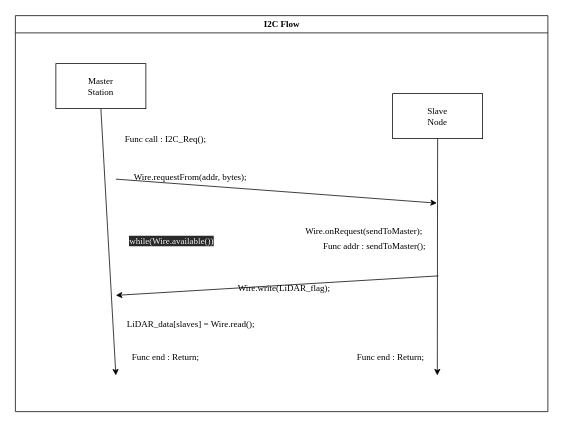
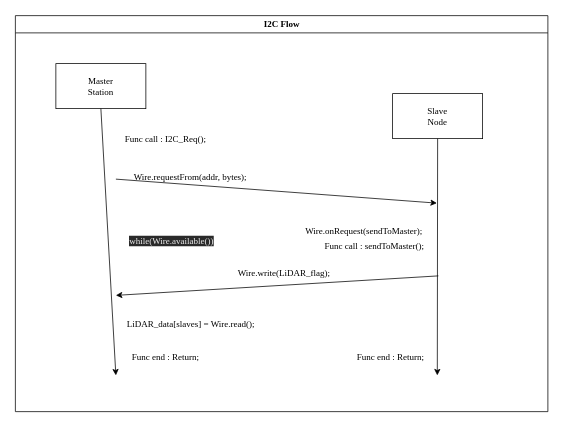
(375, 246) -> (375, 246)
(284, 288) -> (284, 273)
